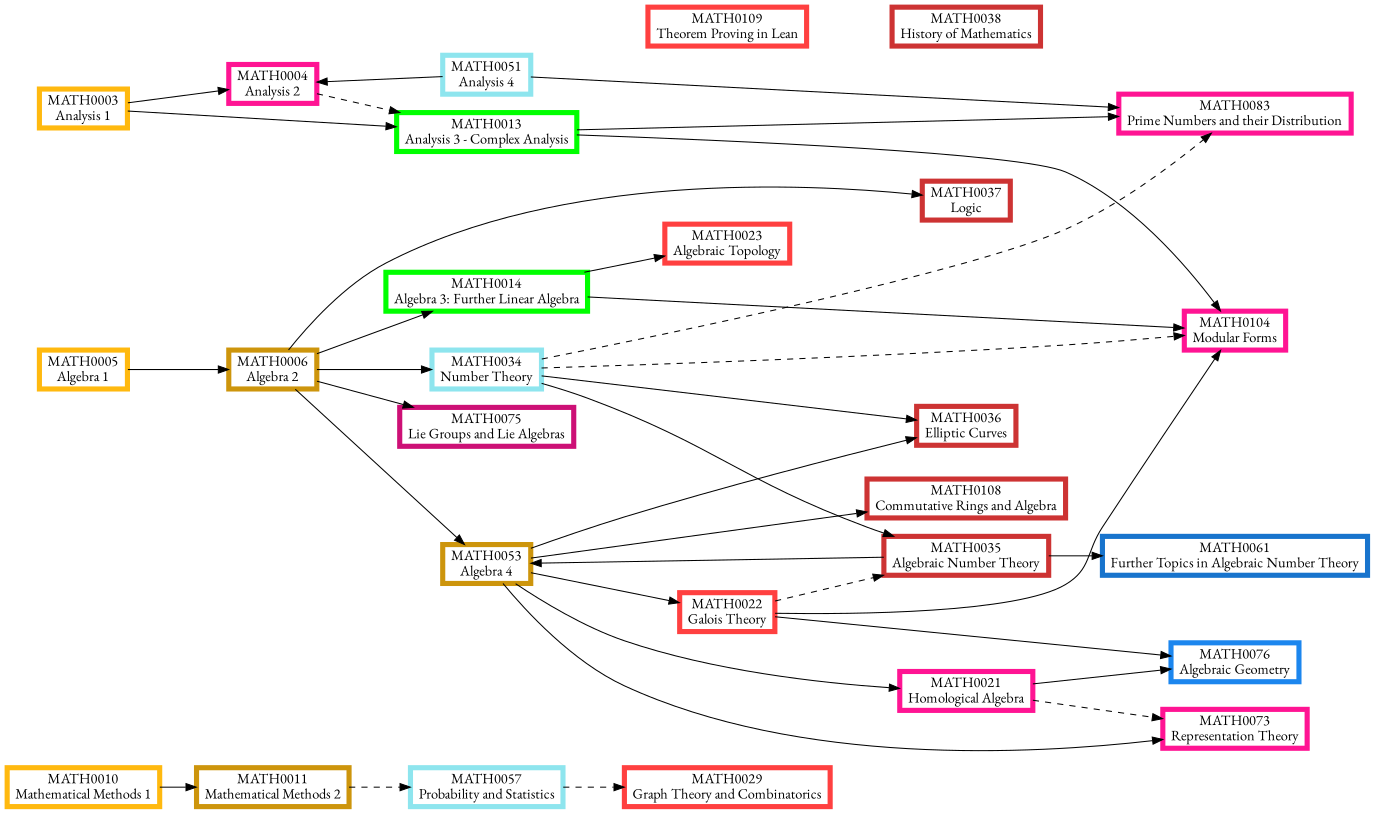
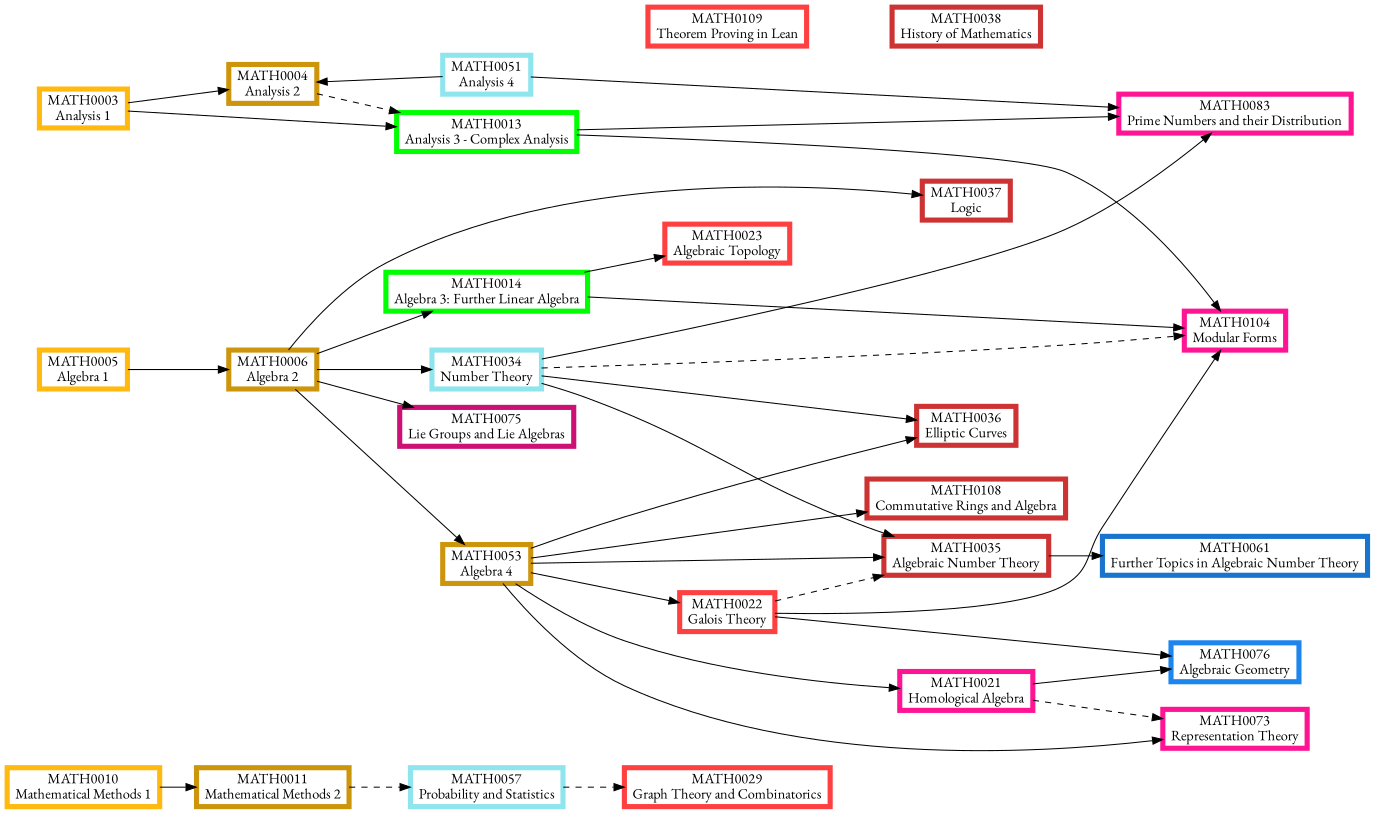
(273, 84) -> (273, 84)
(886, 284) -> (886, 284)
(713, 560) -> (702, 560)
